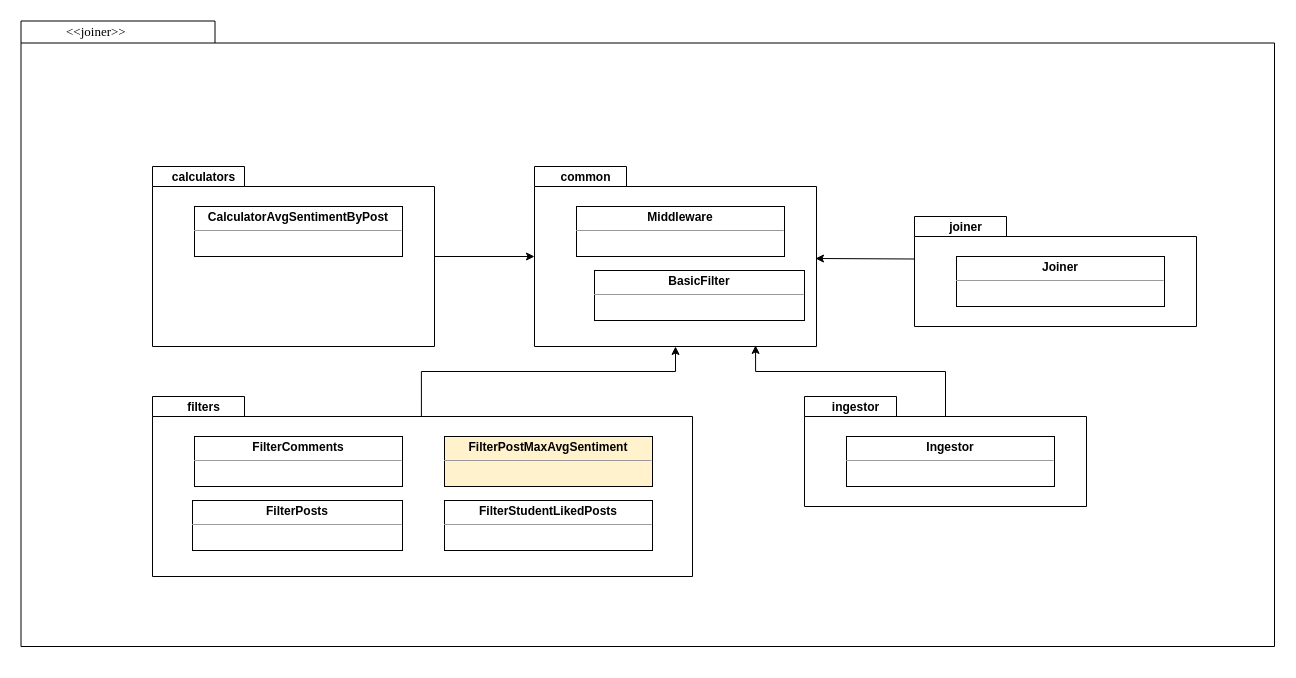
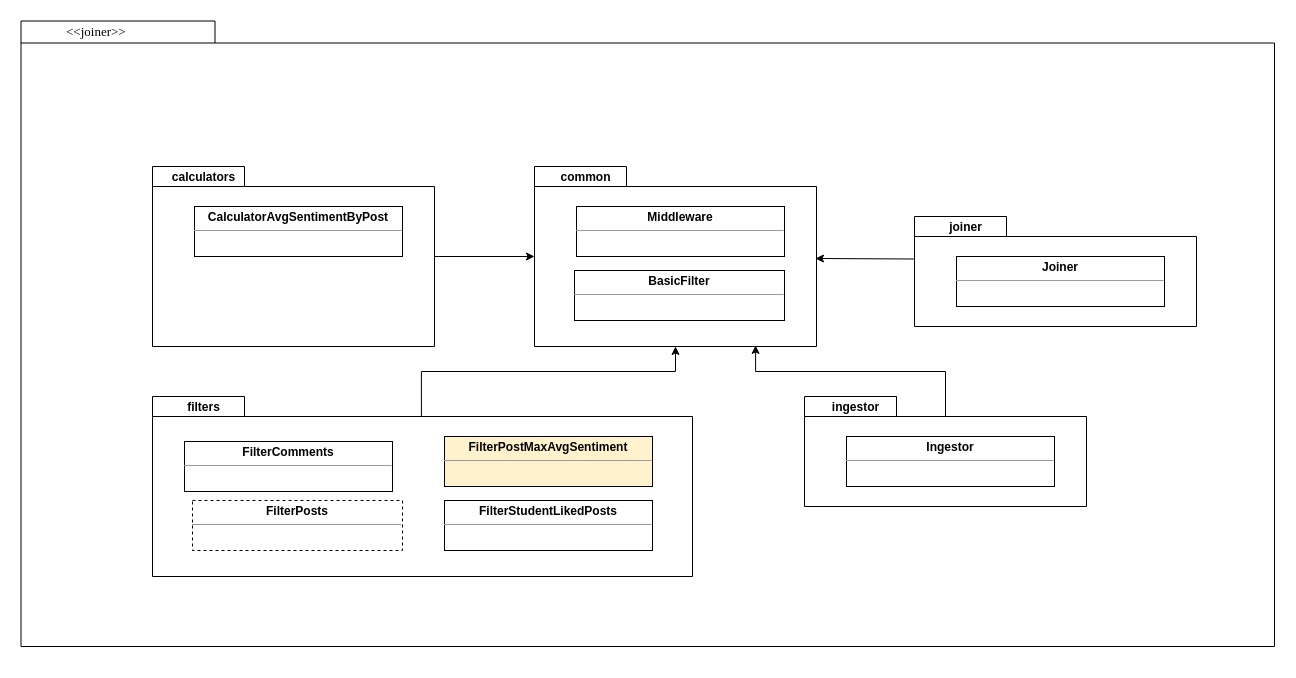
(700, 296) -> (680, 296)
(299, 462) -> (289, 467)
(298, 526) -> (298, 526)
